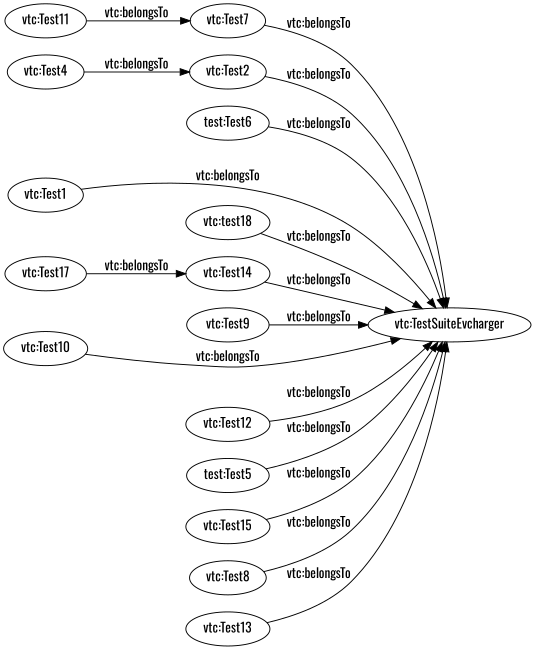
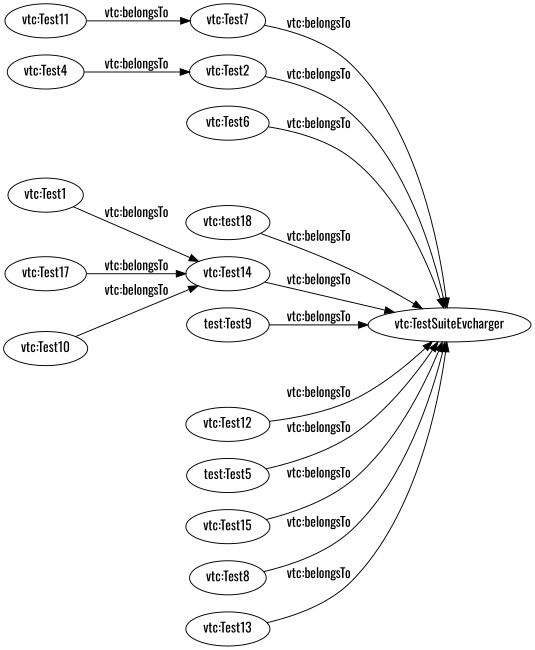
(228, 123) -> (228, 123)
(273, 195) -> (132, 232)
(228, 325) -> (228, 325)
(239, 367) -> (132, 313)
